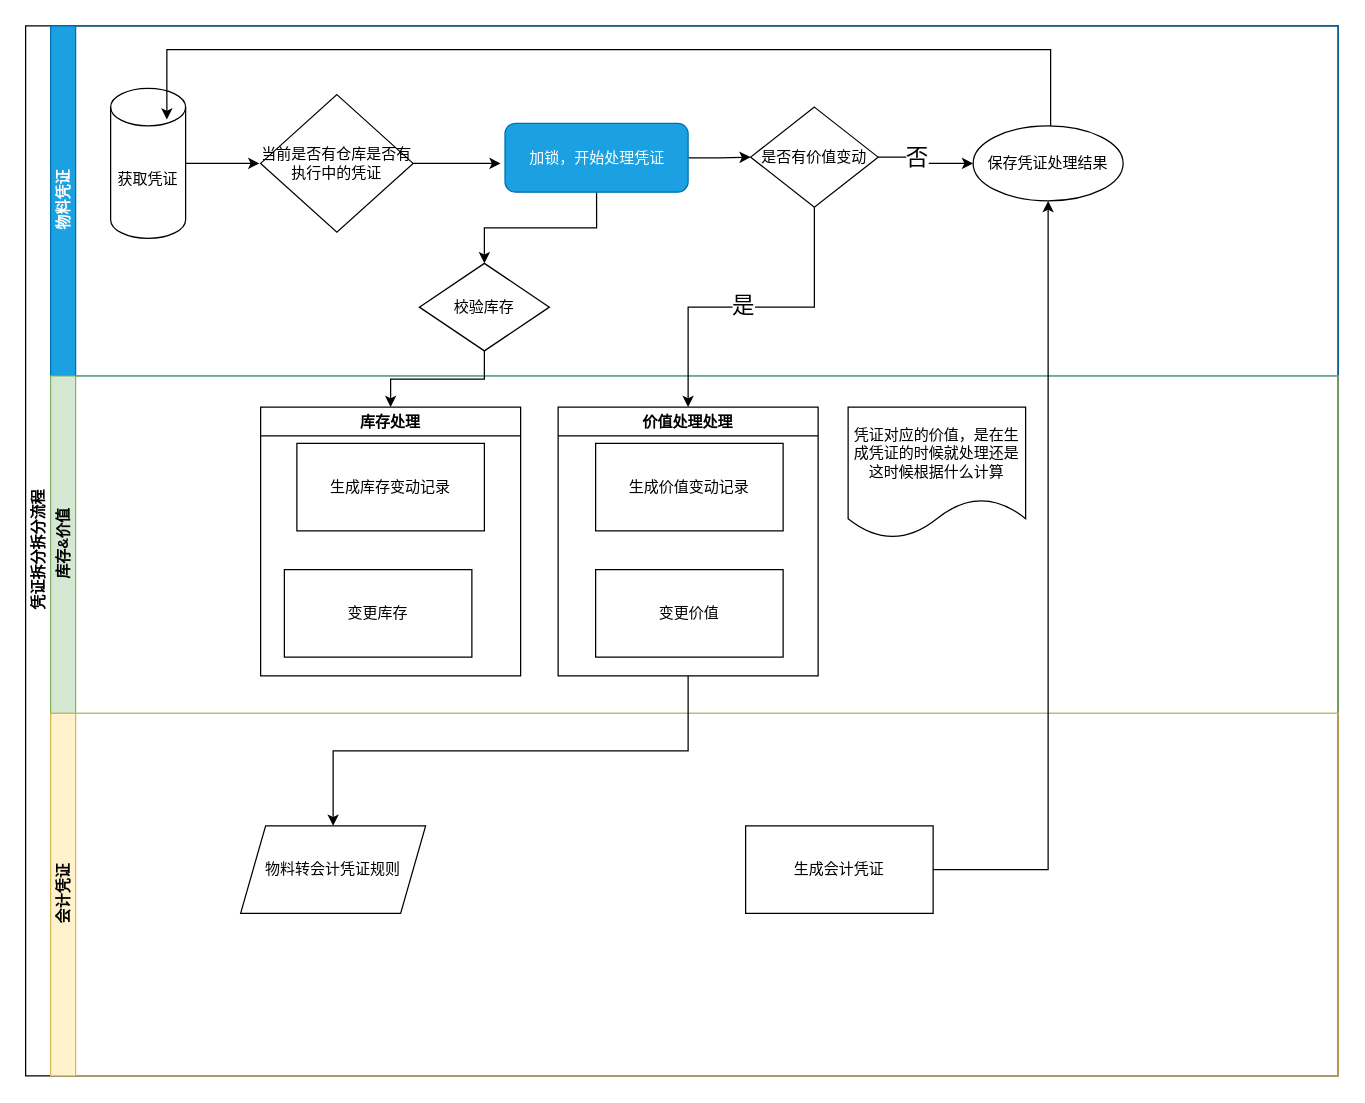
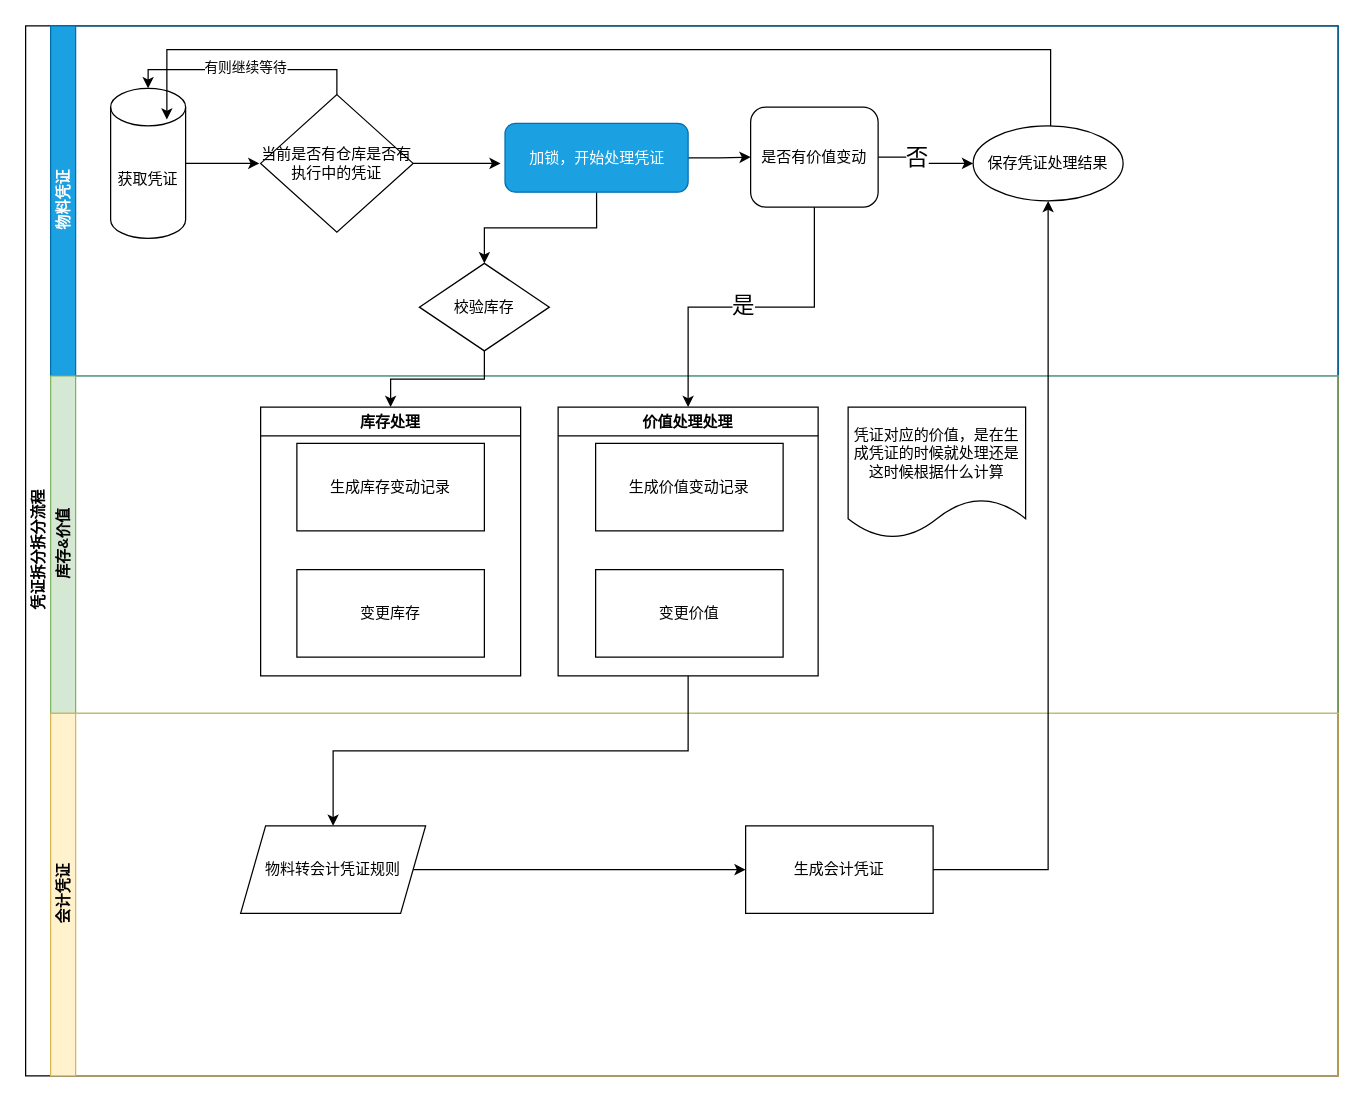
none -> (251, 69)
(814, 157) -> (814, 157)
(378, 613) -> (391, 613)
none -> (575, 869)
